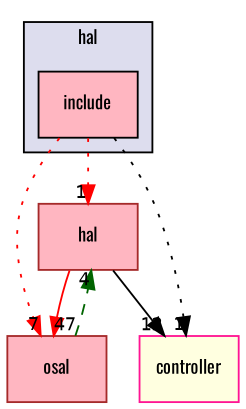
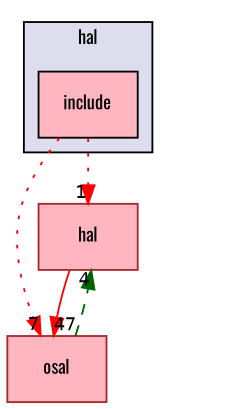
(189, 369) -> none
